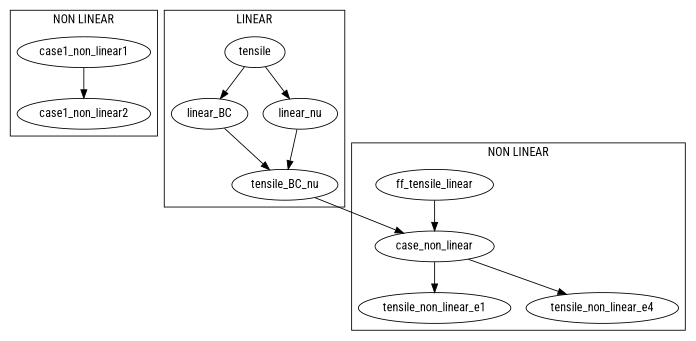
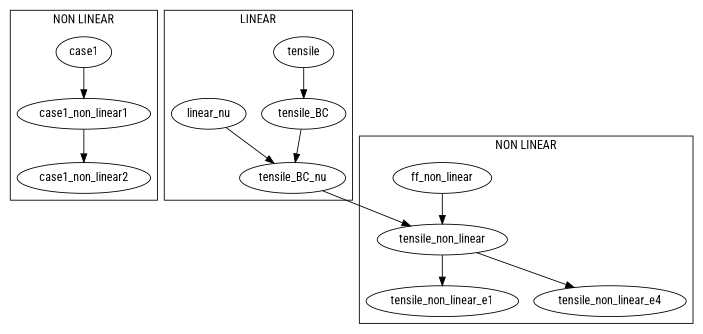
none -> (84, 52)
(275, 79) -> none
(210, 114) -> (304, 114)
(435, 185) -> (442, 178)
(435, 246) -> (442, 240)
